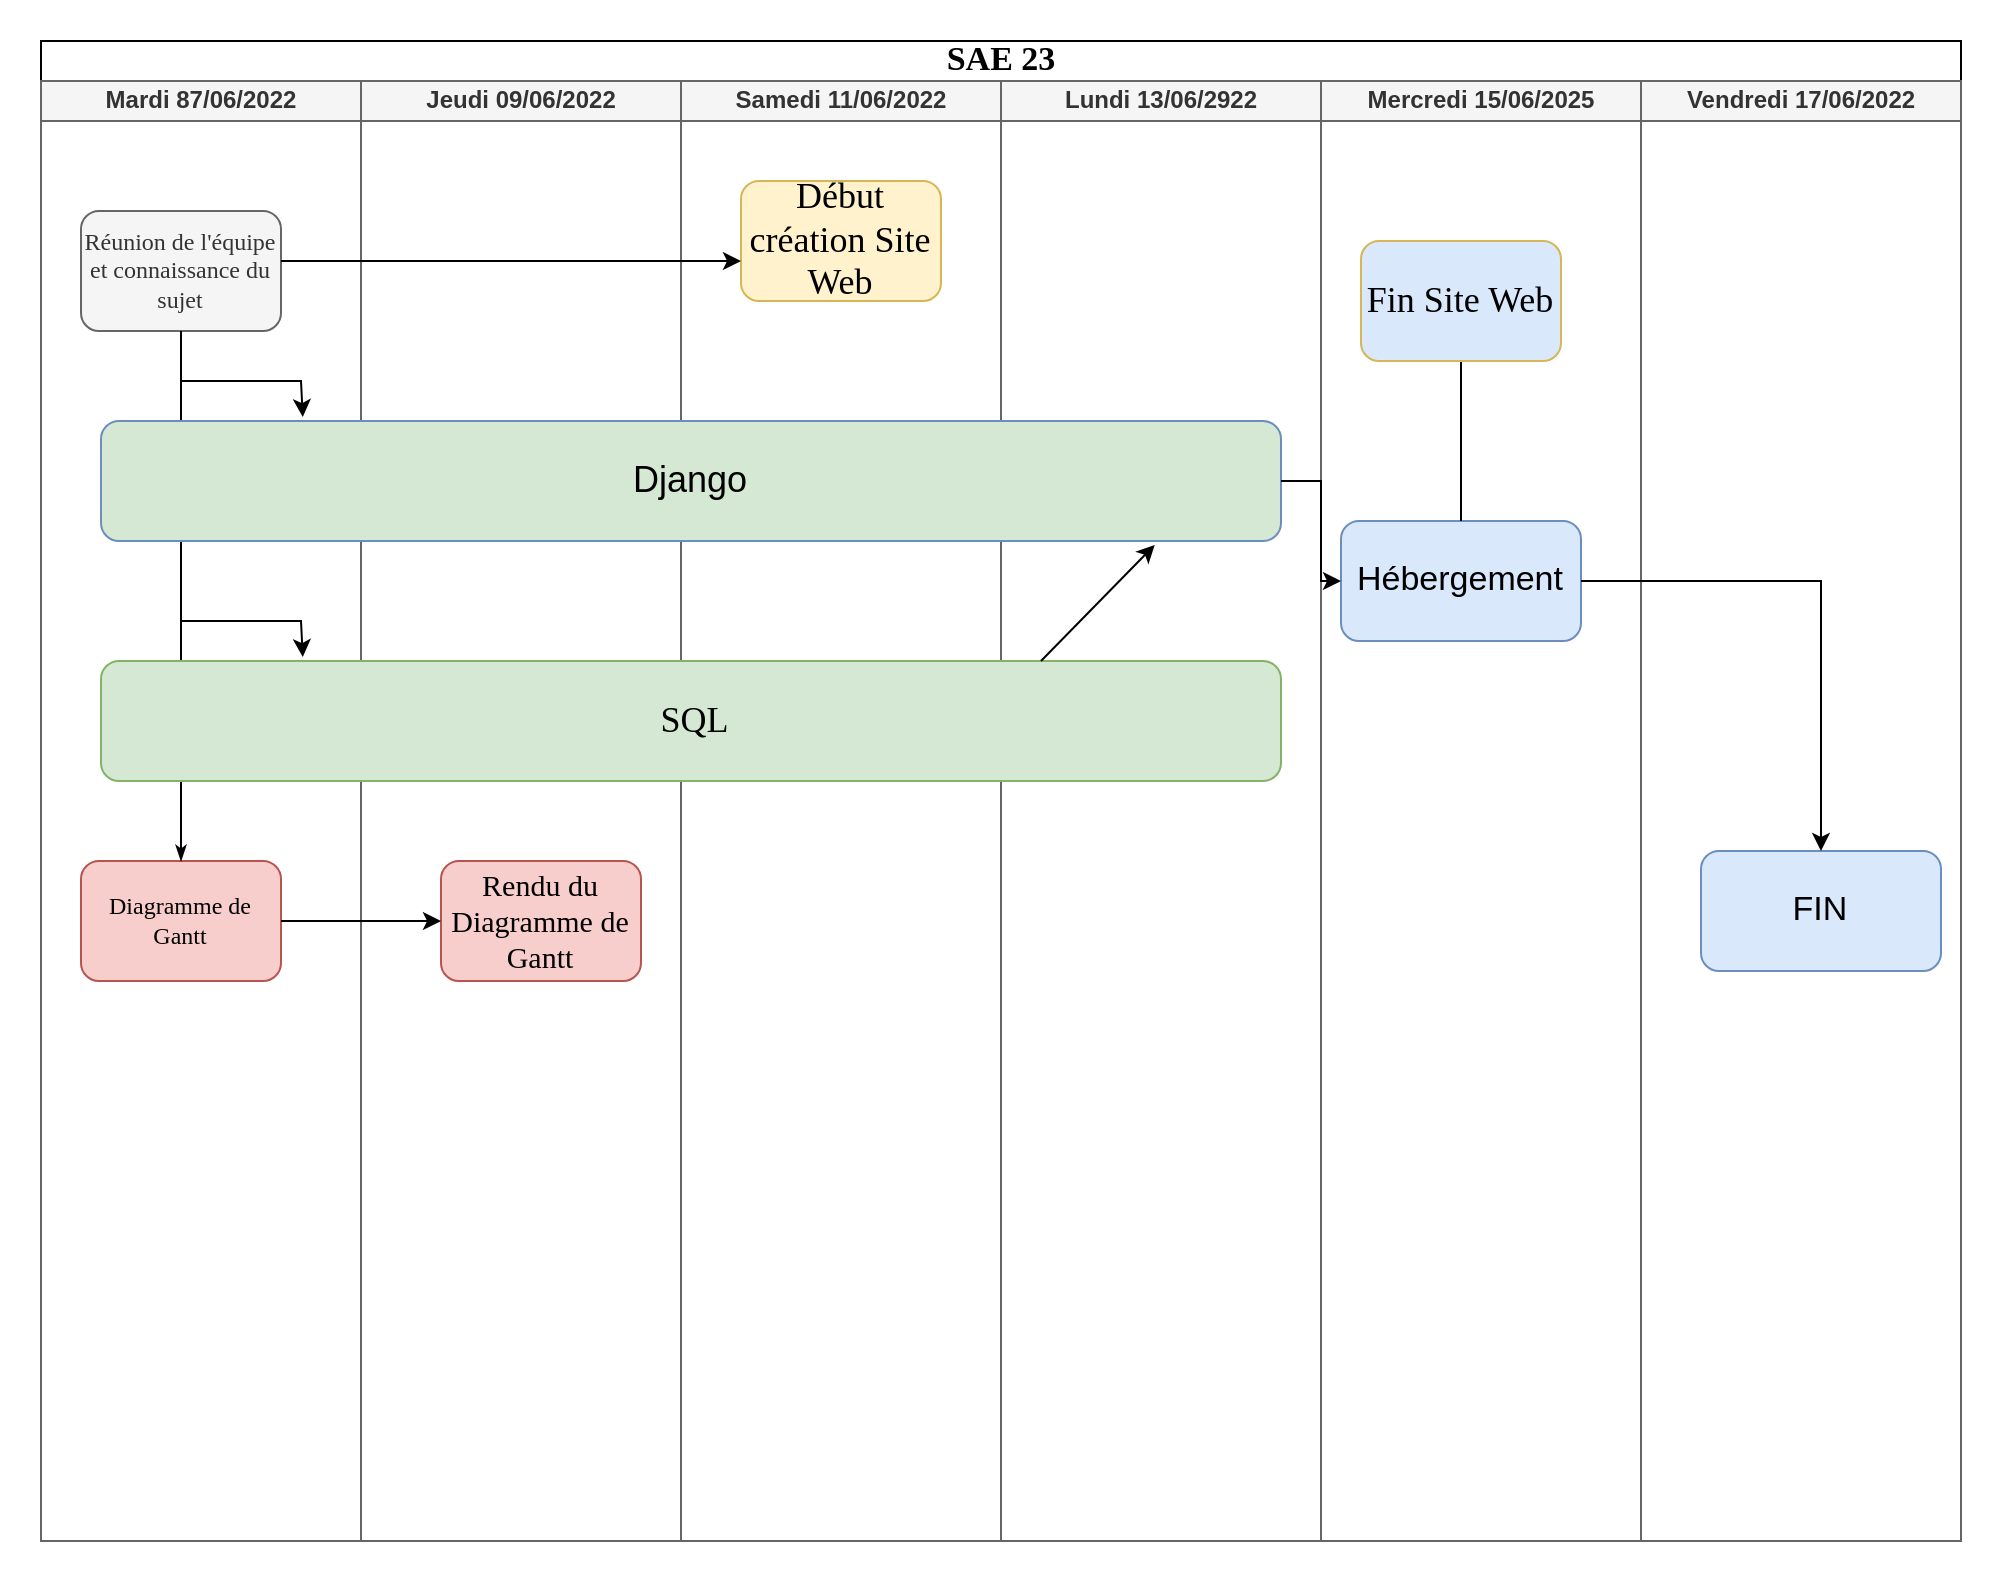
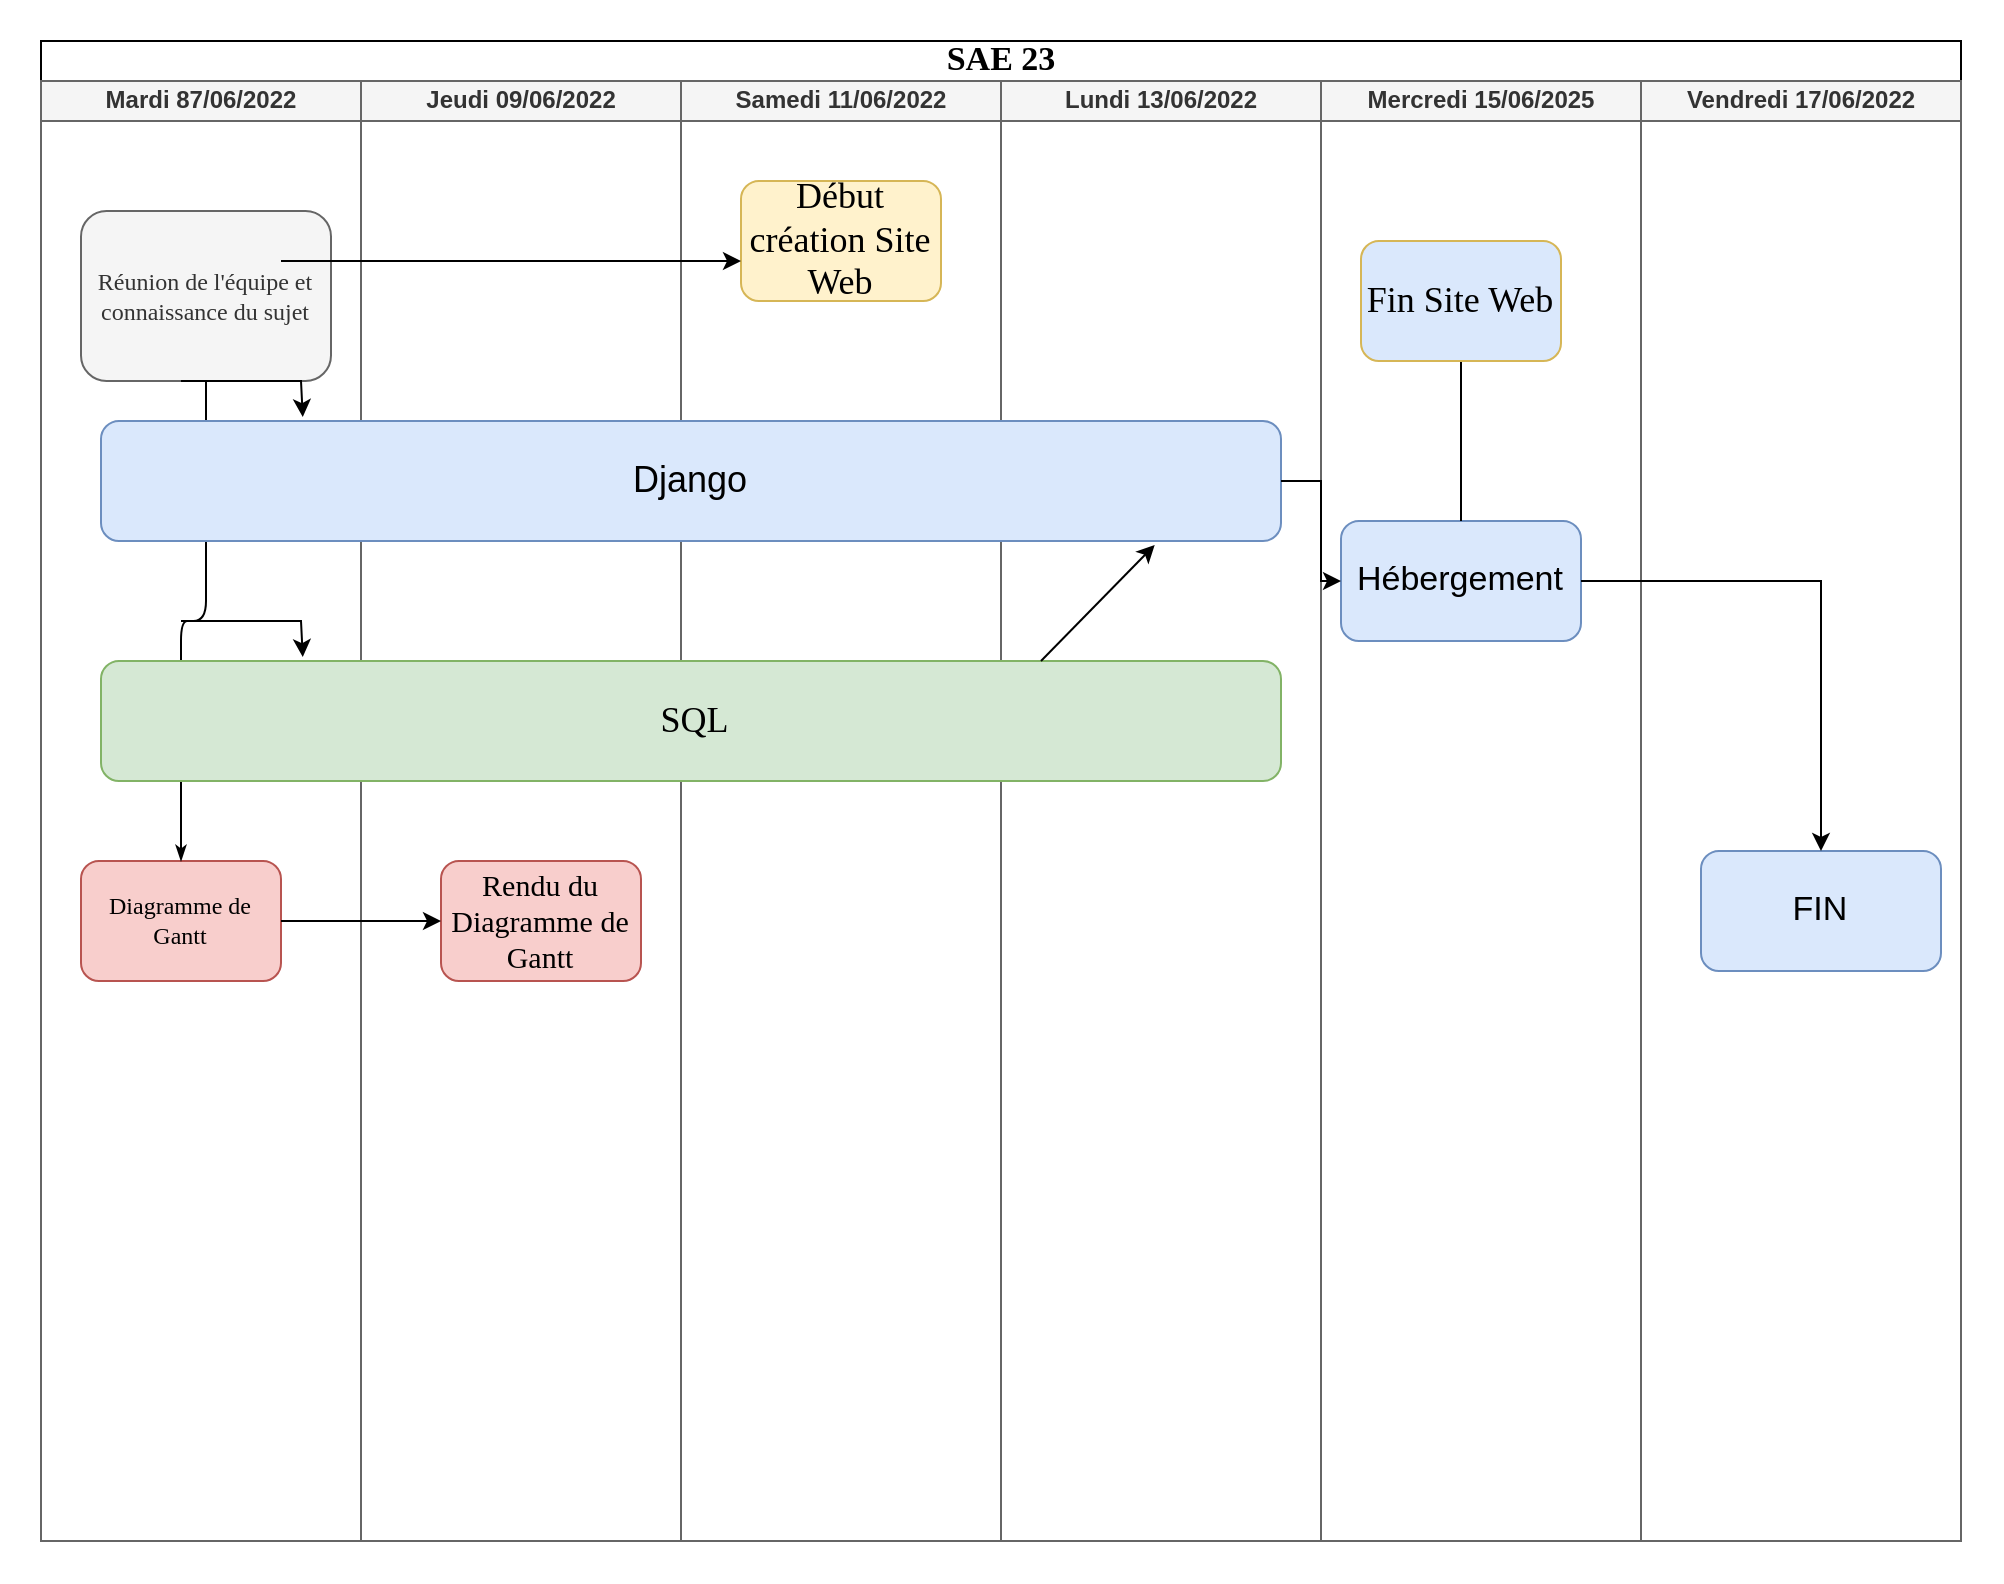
(1162, 101) -> (1162, 101)
(181, 271) -> (206, 296)
(691, 481) -> (691, 481)
